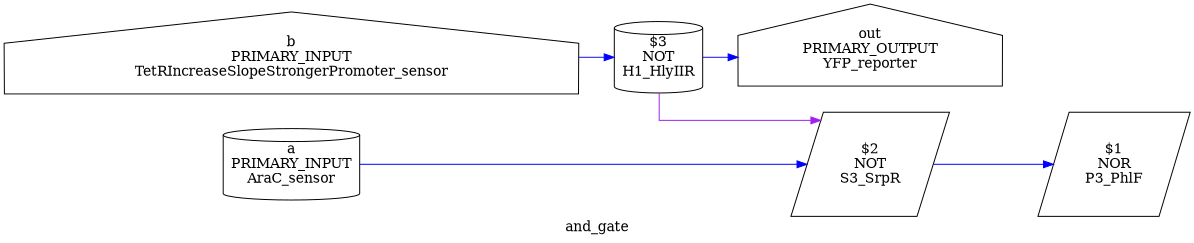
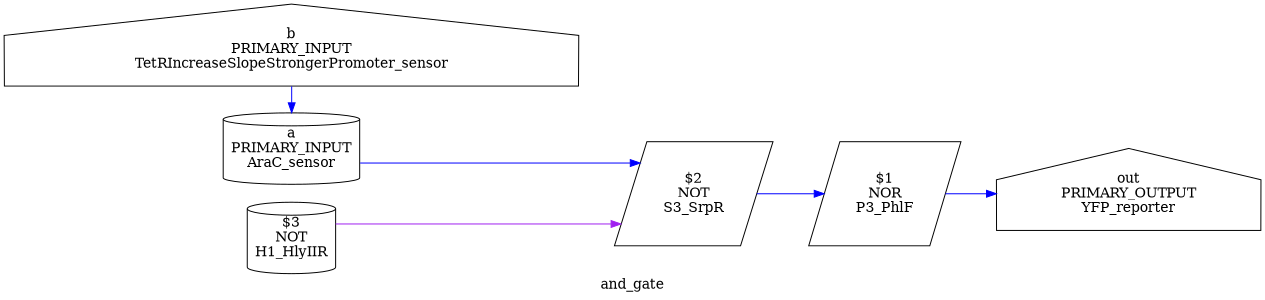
(592, 57) -> (292, 95)
(716, 57) -> (966, 194)
